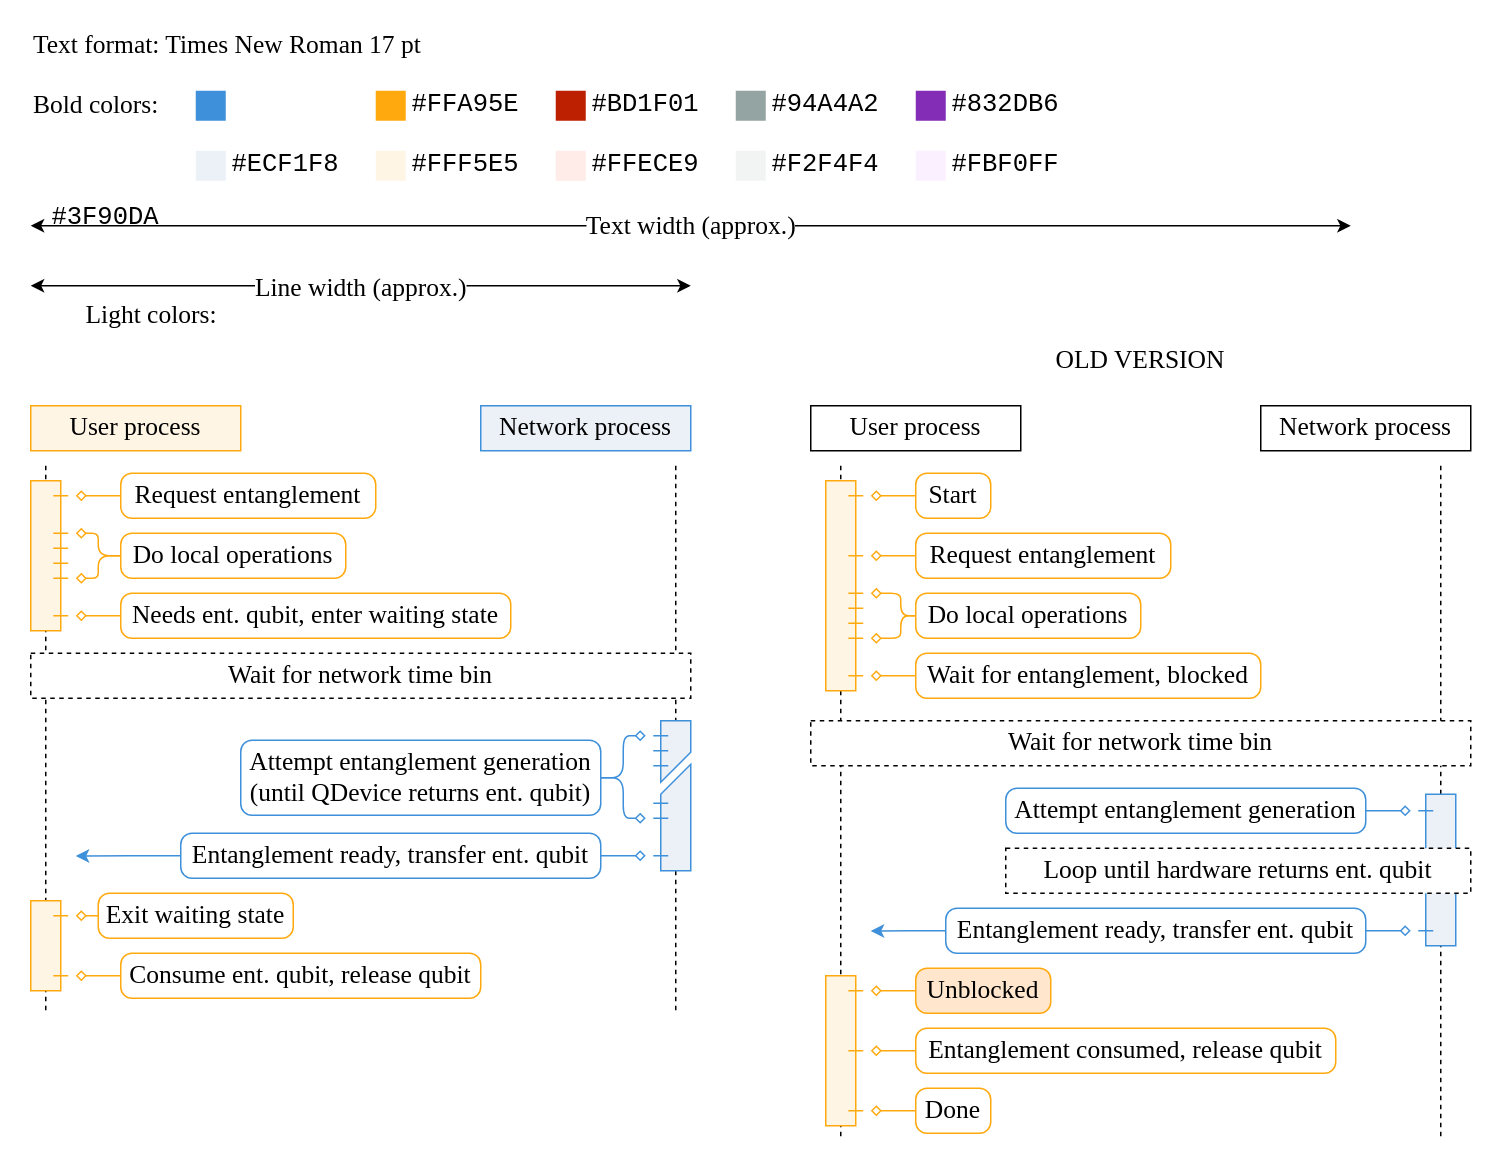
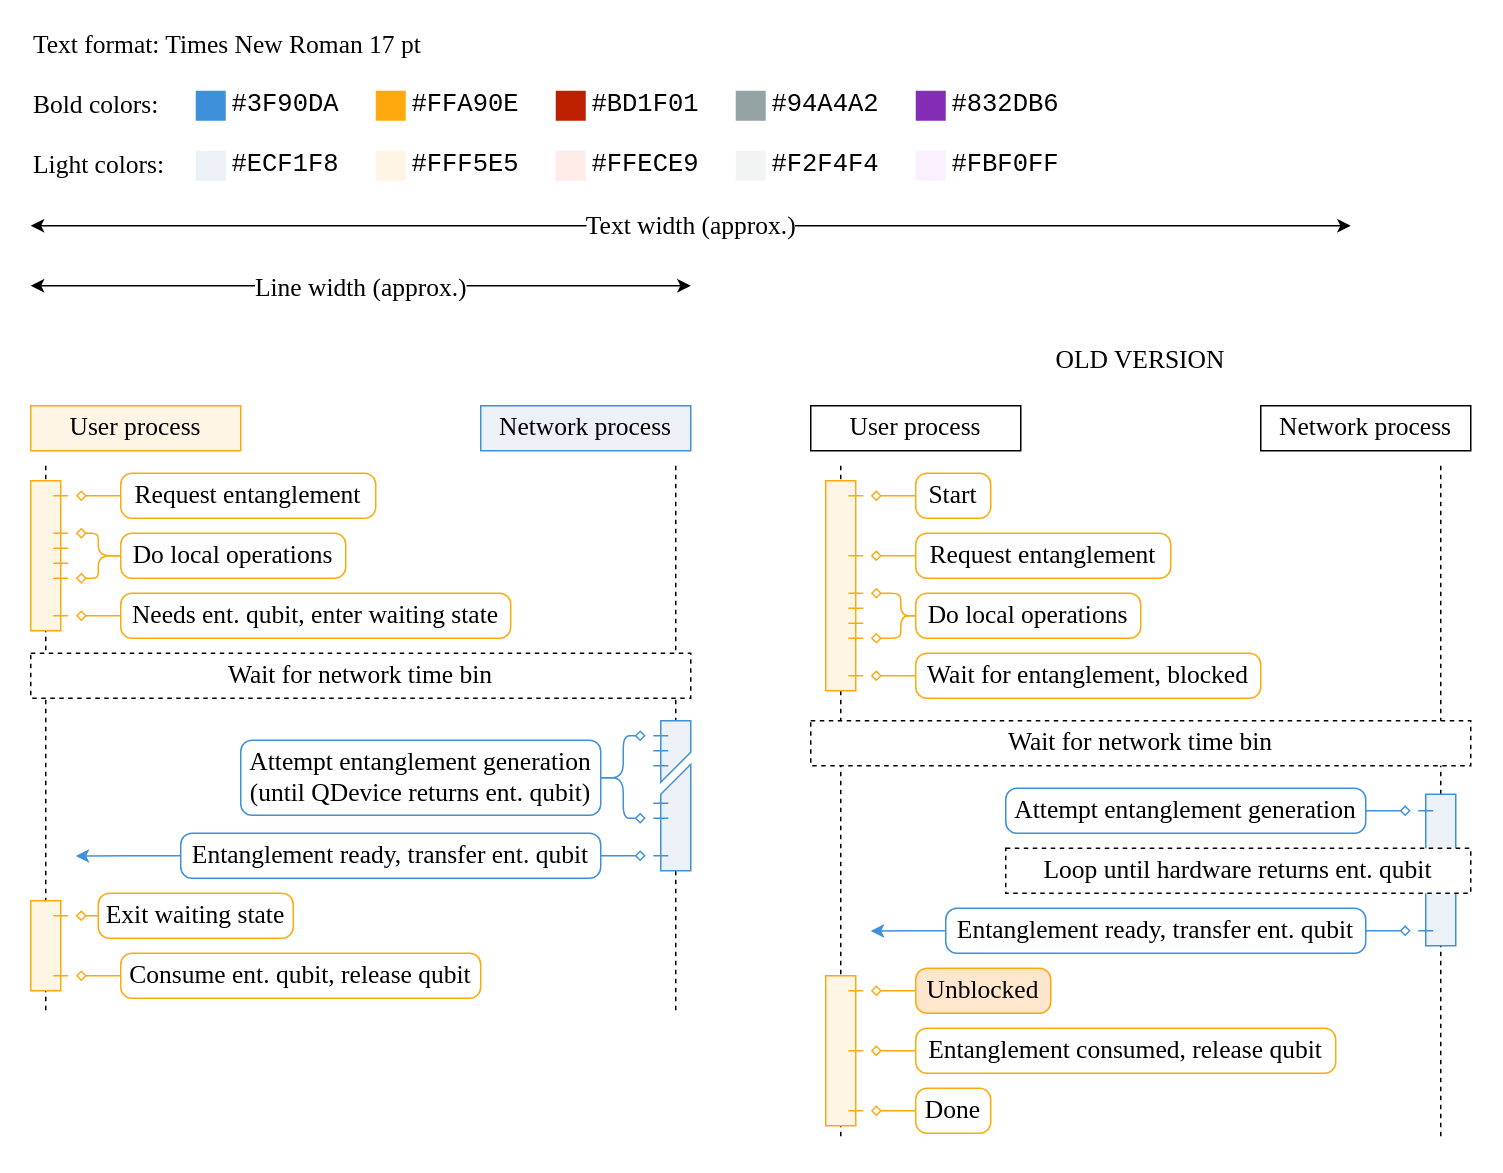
(466, 106) -> (466, 106)
(106, 218) -> (286, 106)
(158, 316) -> (106, 166)
